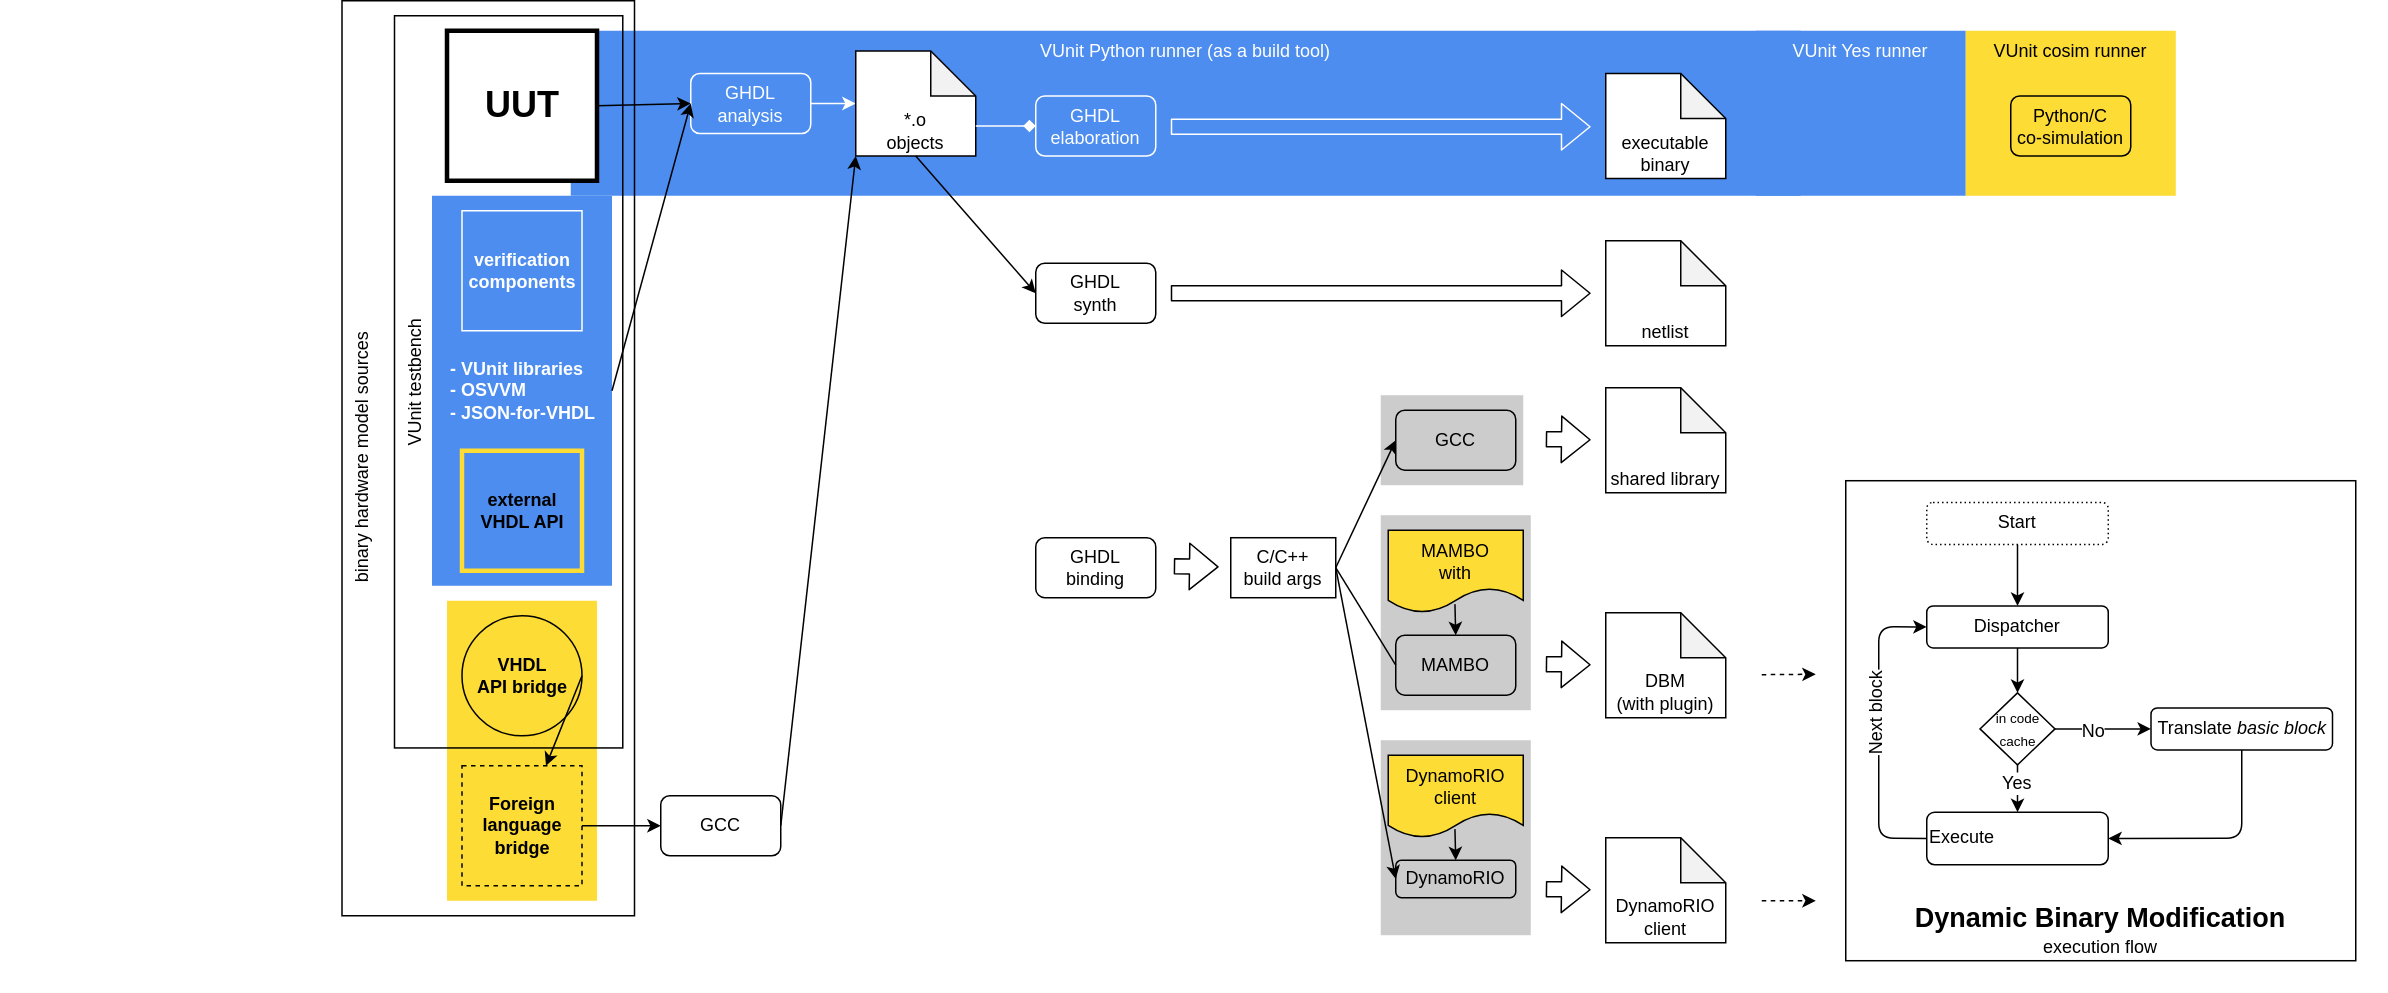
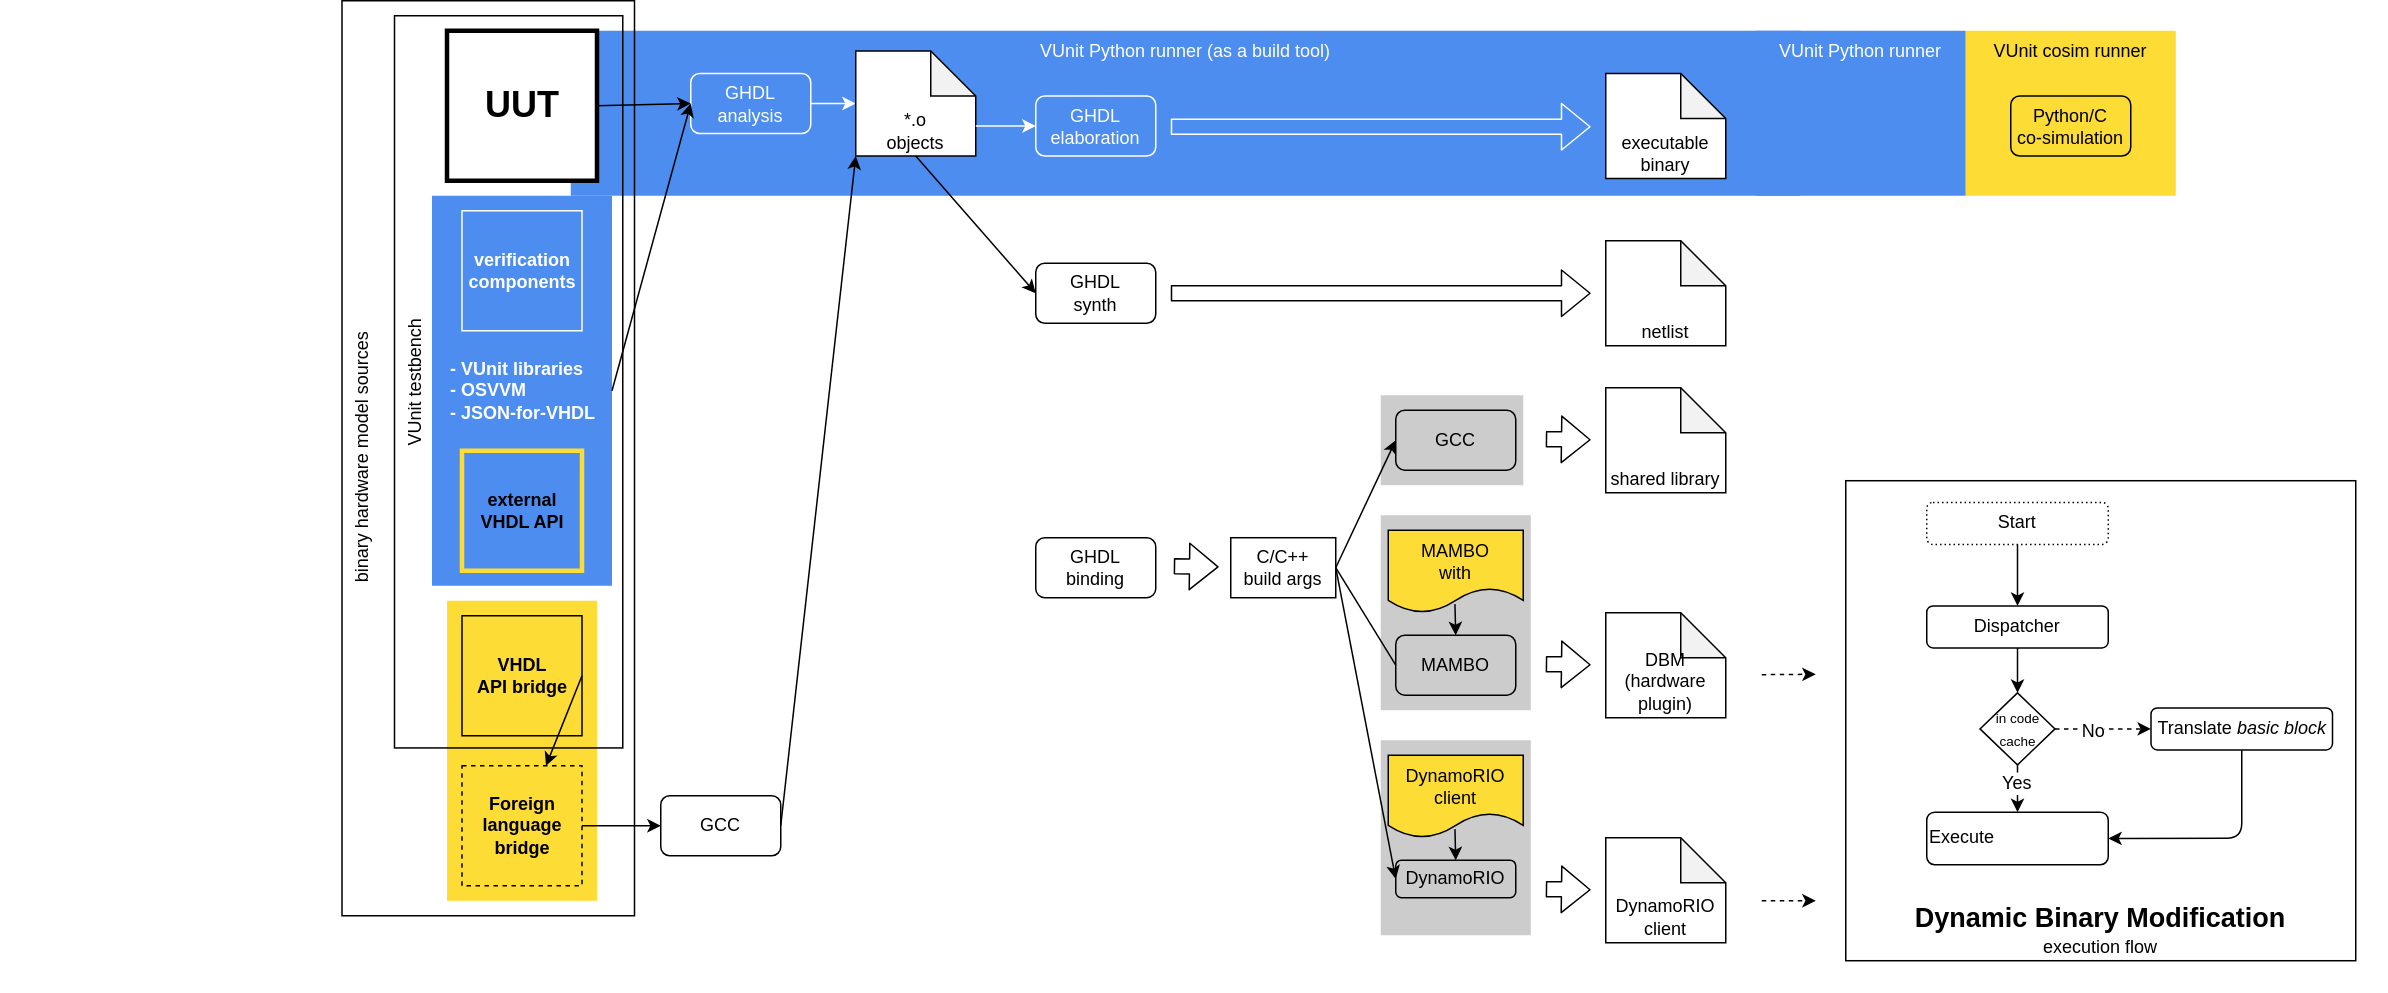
(1861, 52) -> (1861, 52)
(1023, 126) -> (1024, 126)
(522, 676) -> (522, 676)
(1666, 692) -> (1666, 681)
(2119, 729) -> (2119, 729)
(1879, 738) -> none
